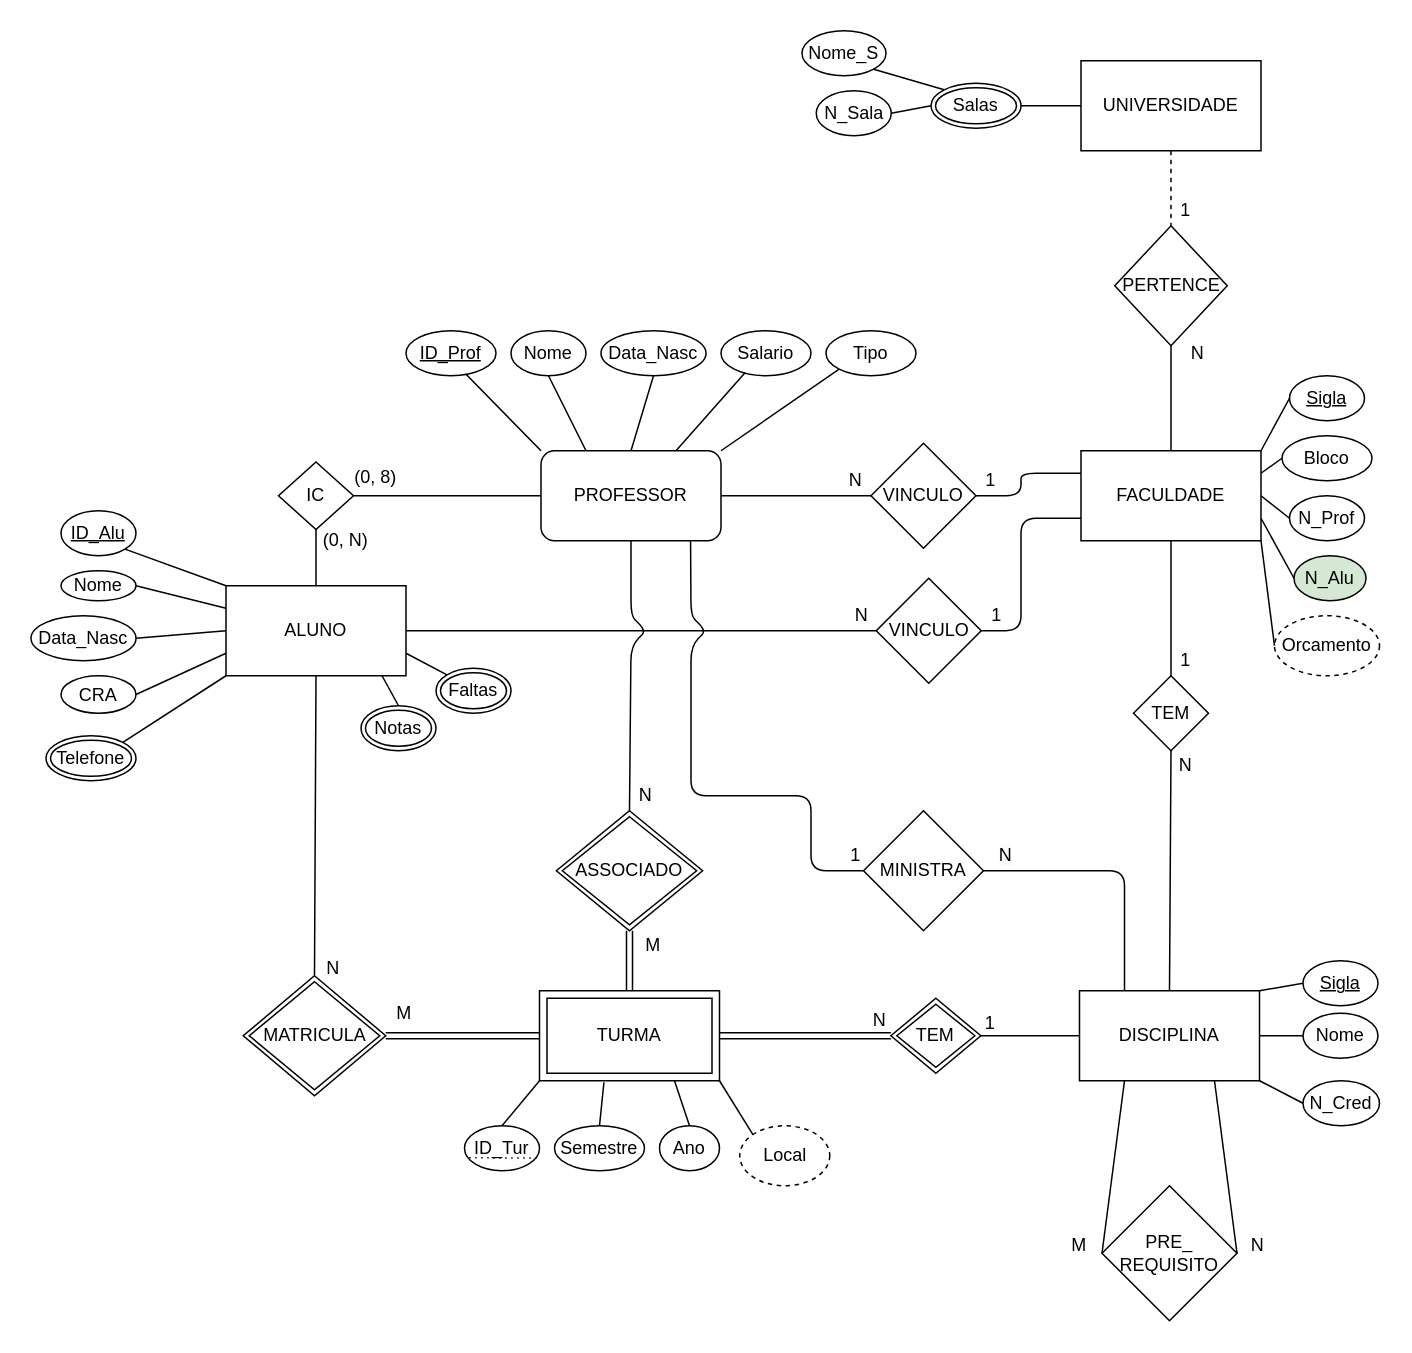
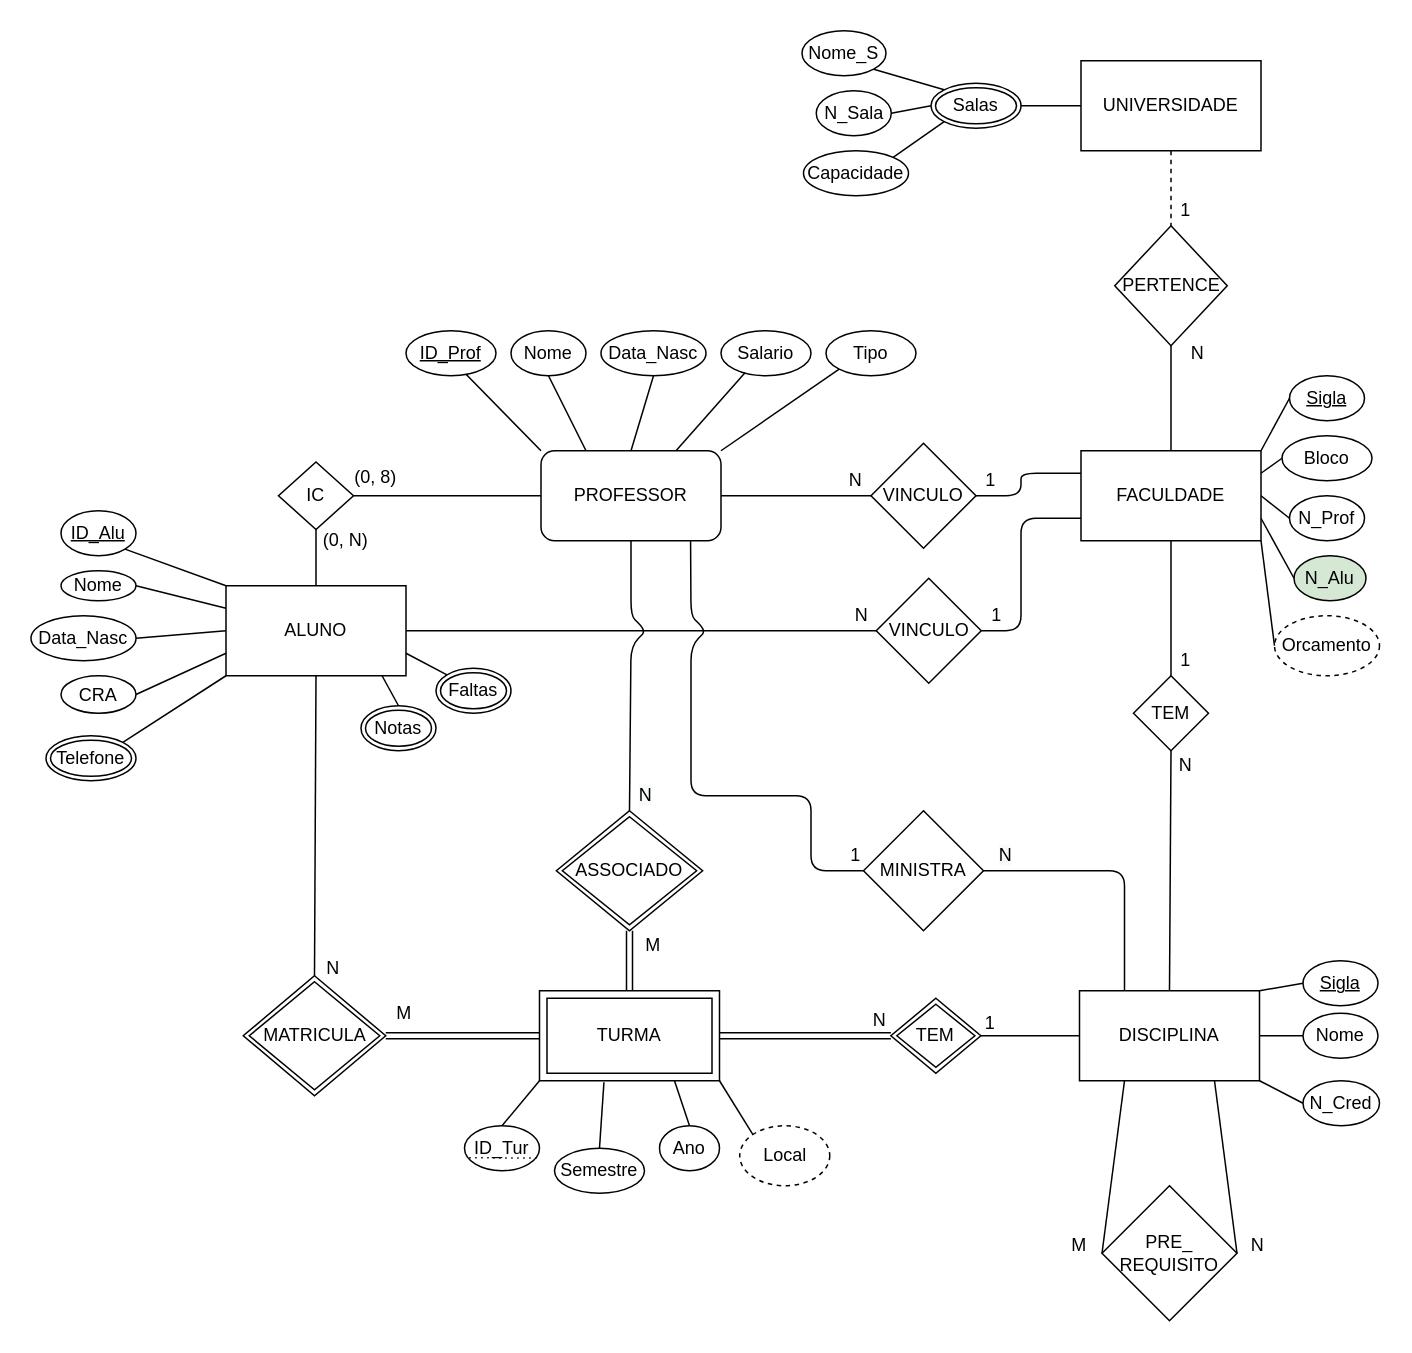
none -> (918, 140)
none -> (856, 173)
(599, 1148) -> (599, 1171)
